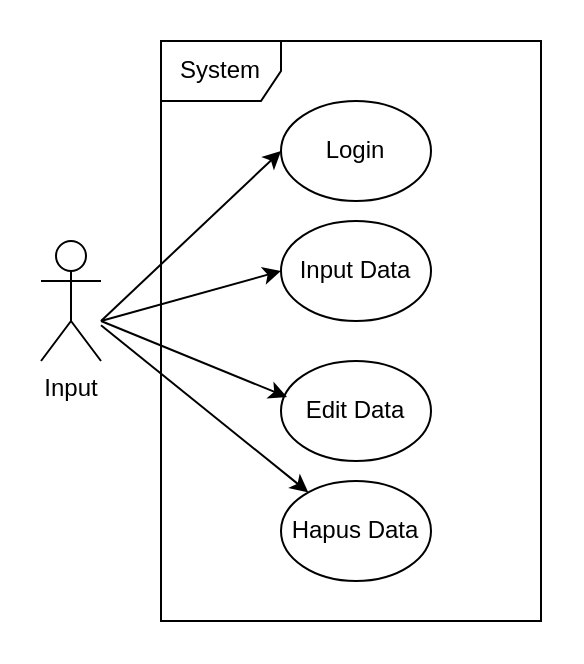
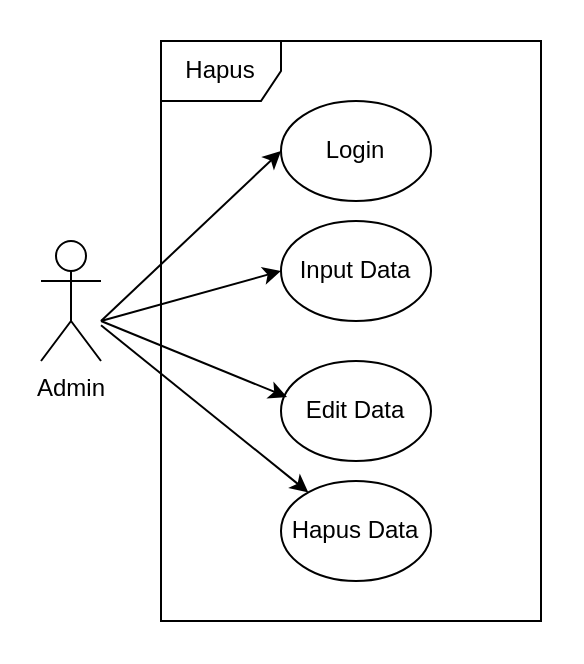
(221, 71) -> (221, 71)
(72, 389) -> (72, 389)
